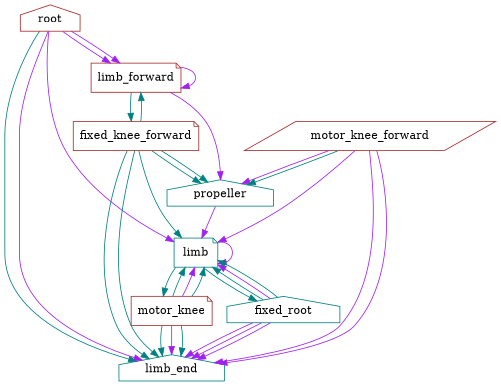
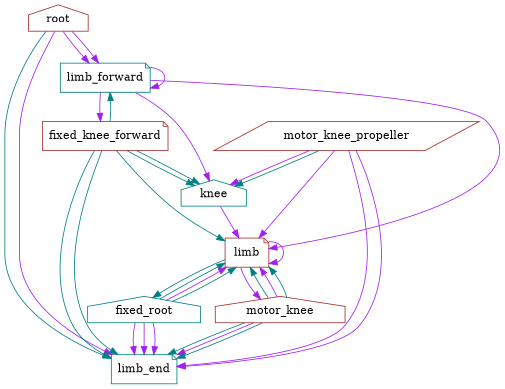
(136, 78) -> (105, 78)
(131, 103) -> (100, 103)
(370, 136) -> (347, 136)
(69, 156) -> (461, 111)
(220, 194) -> (214, 194)
(196, 253) -> (247, 253)
(169, 277) -> (247, 281)
(172, 311) -> (280, 311)
(172, 369) -> (144, 369)
